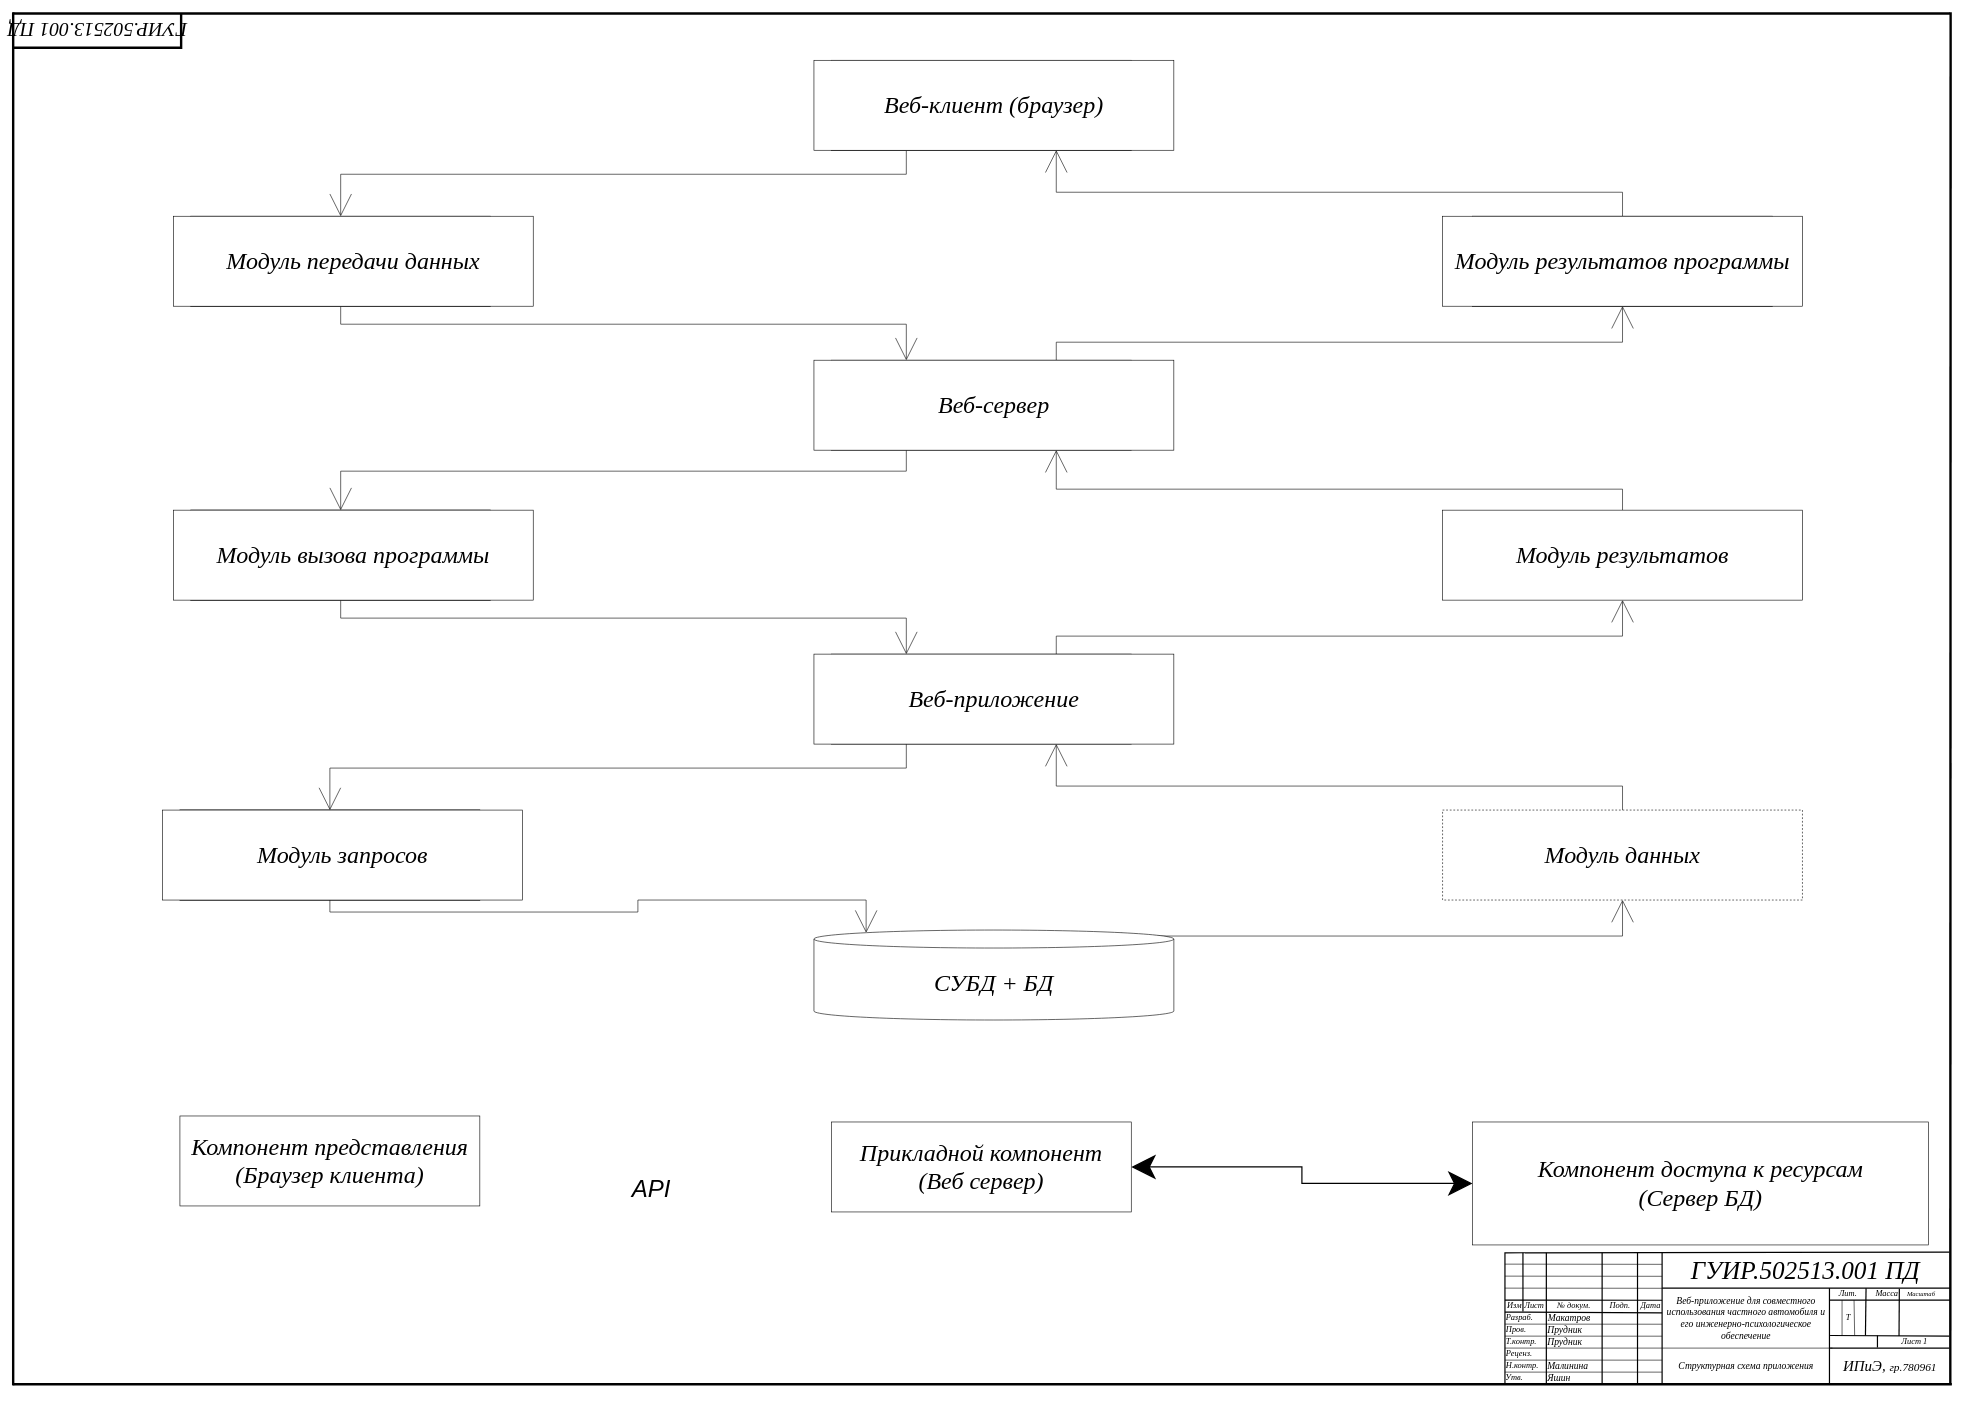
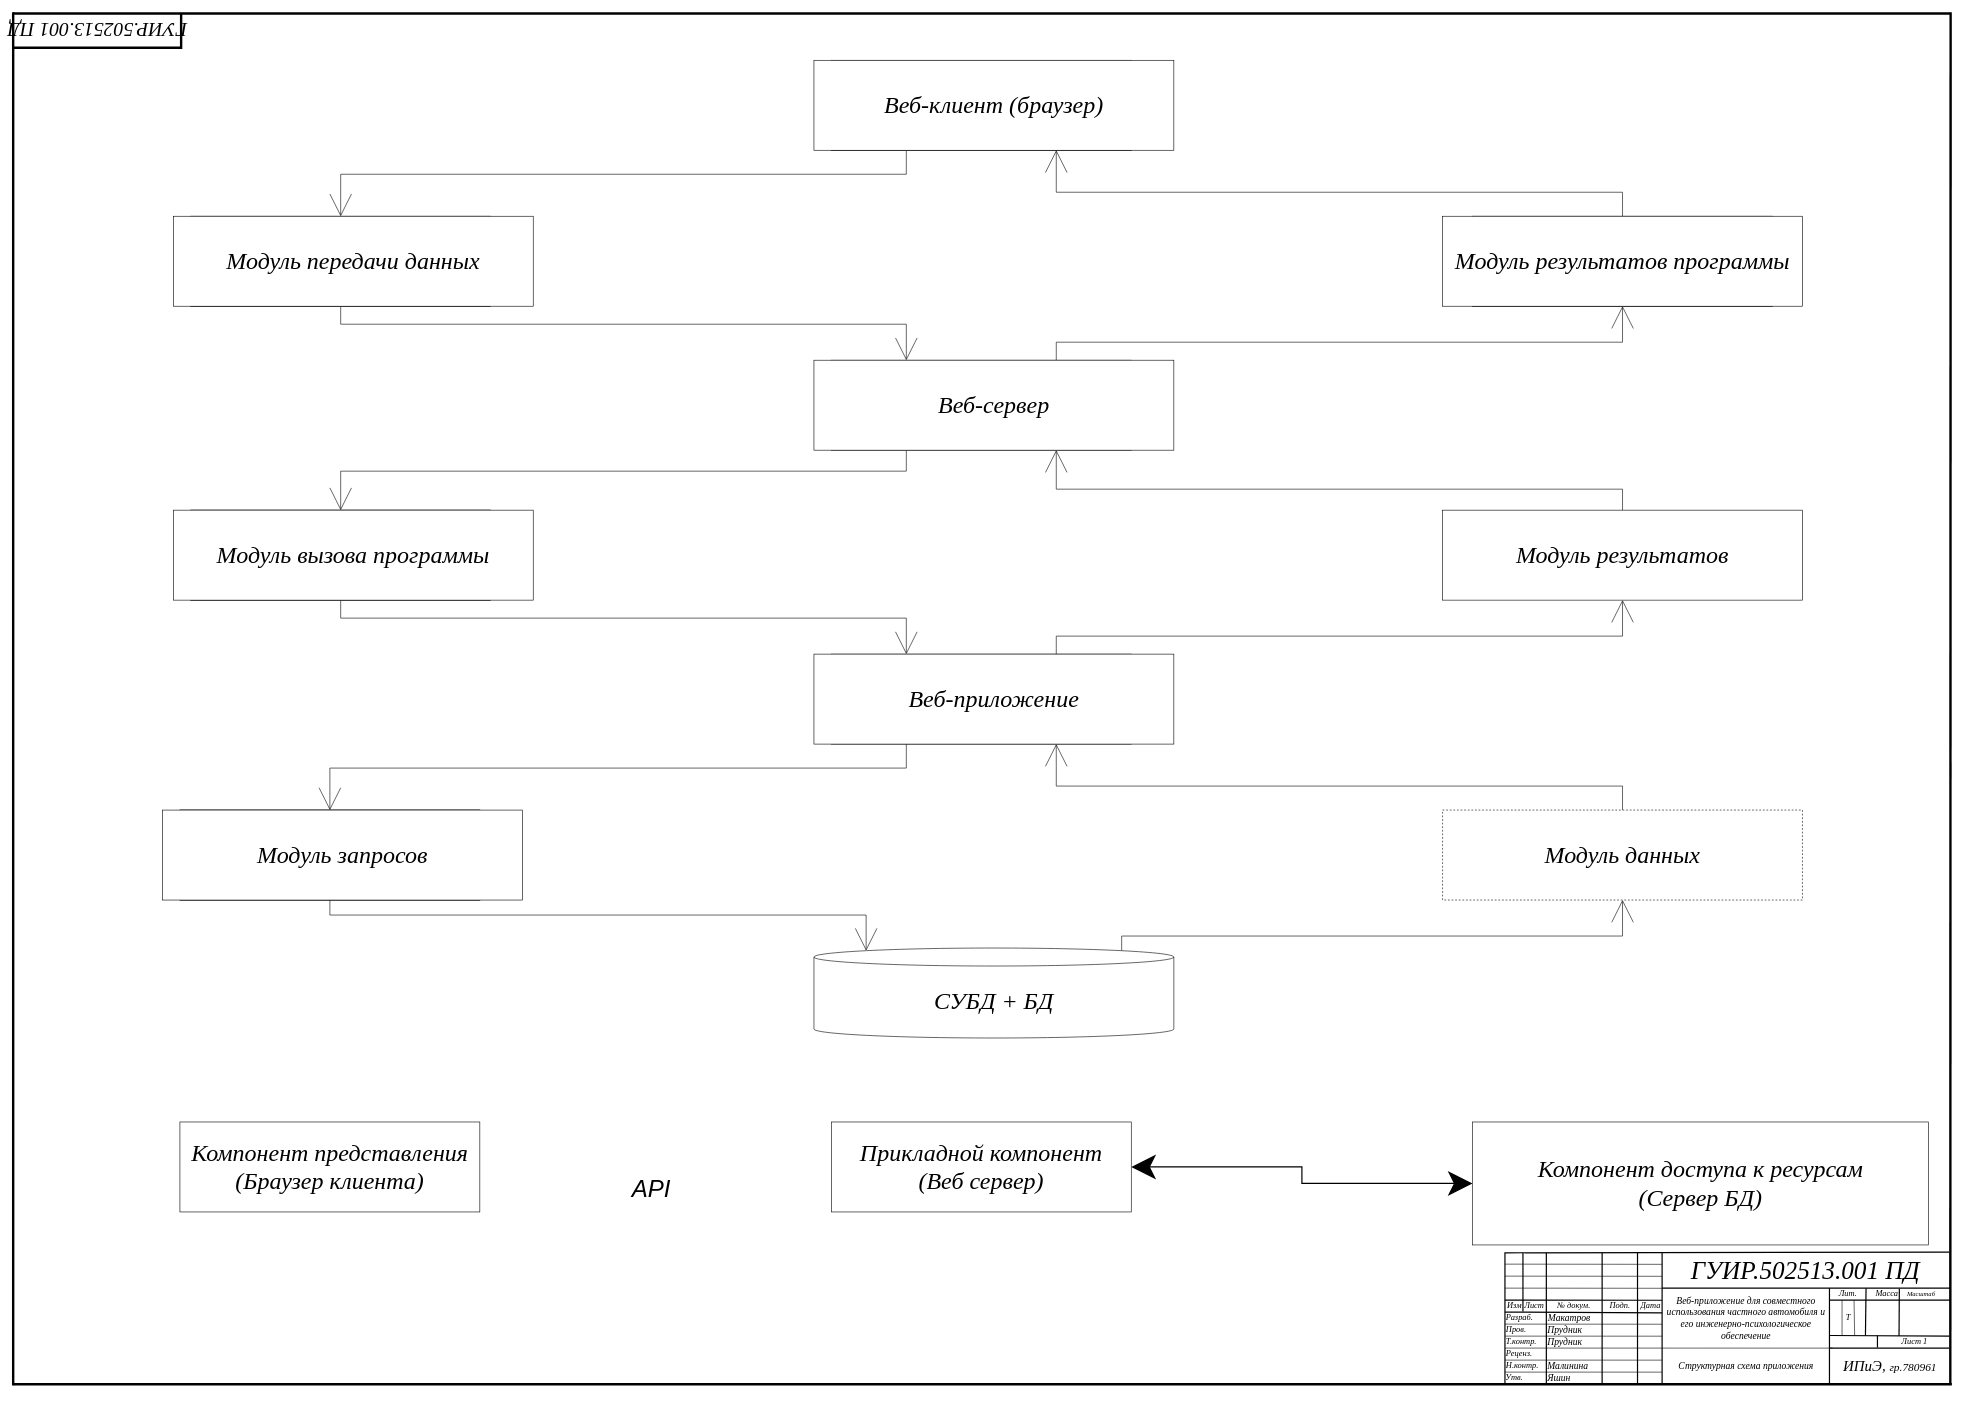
(994, 975) -> (994, 993)
(330, 1161) -> (330, 1167)
